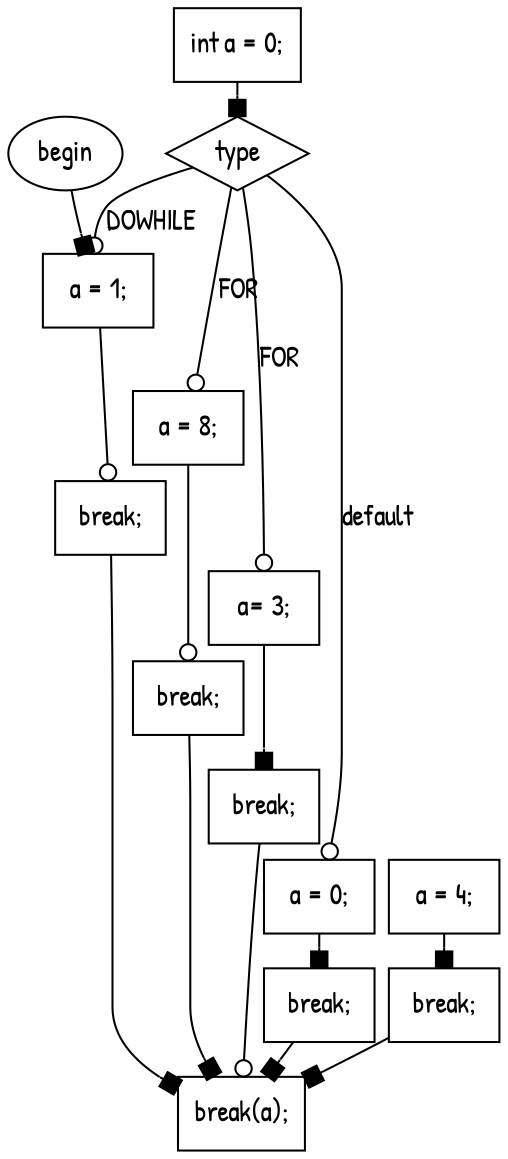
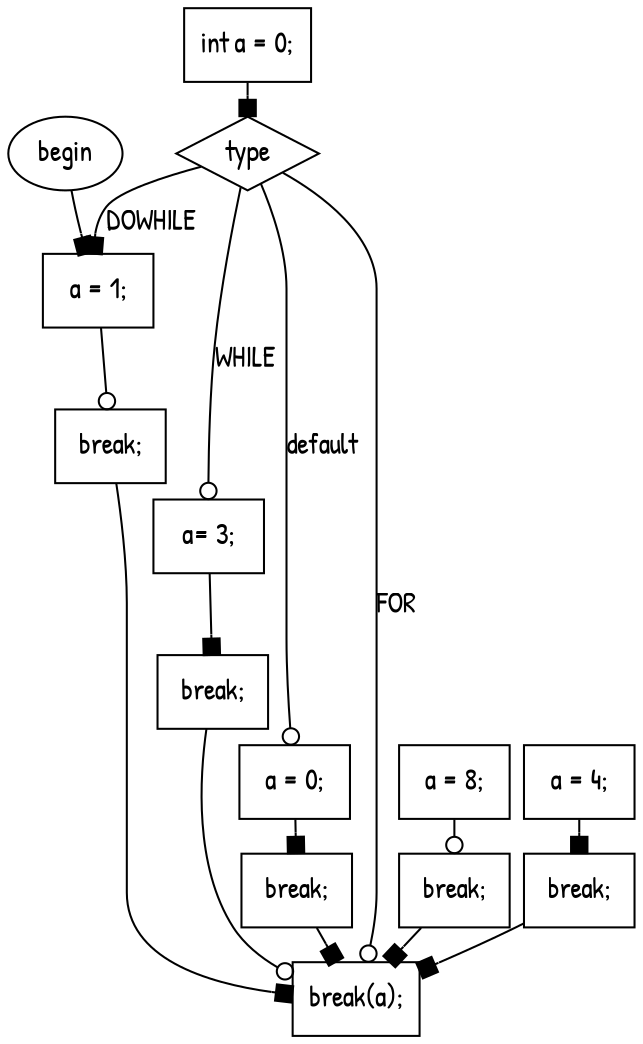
(132, 189) -> (138, 187)
(214, 281) -> (377, 539)
(279, 359) -> (246, 359)
